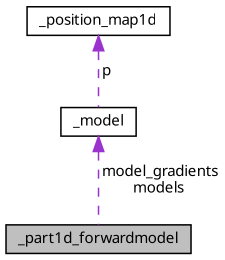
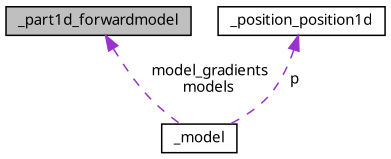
(99, 21) -> (302, 21)
(99, 188) -> (143, 90)
